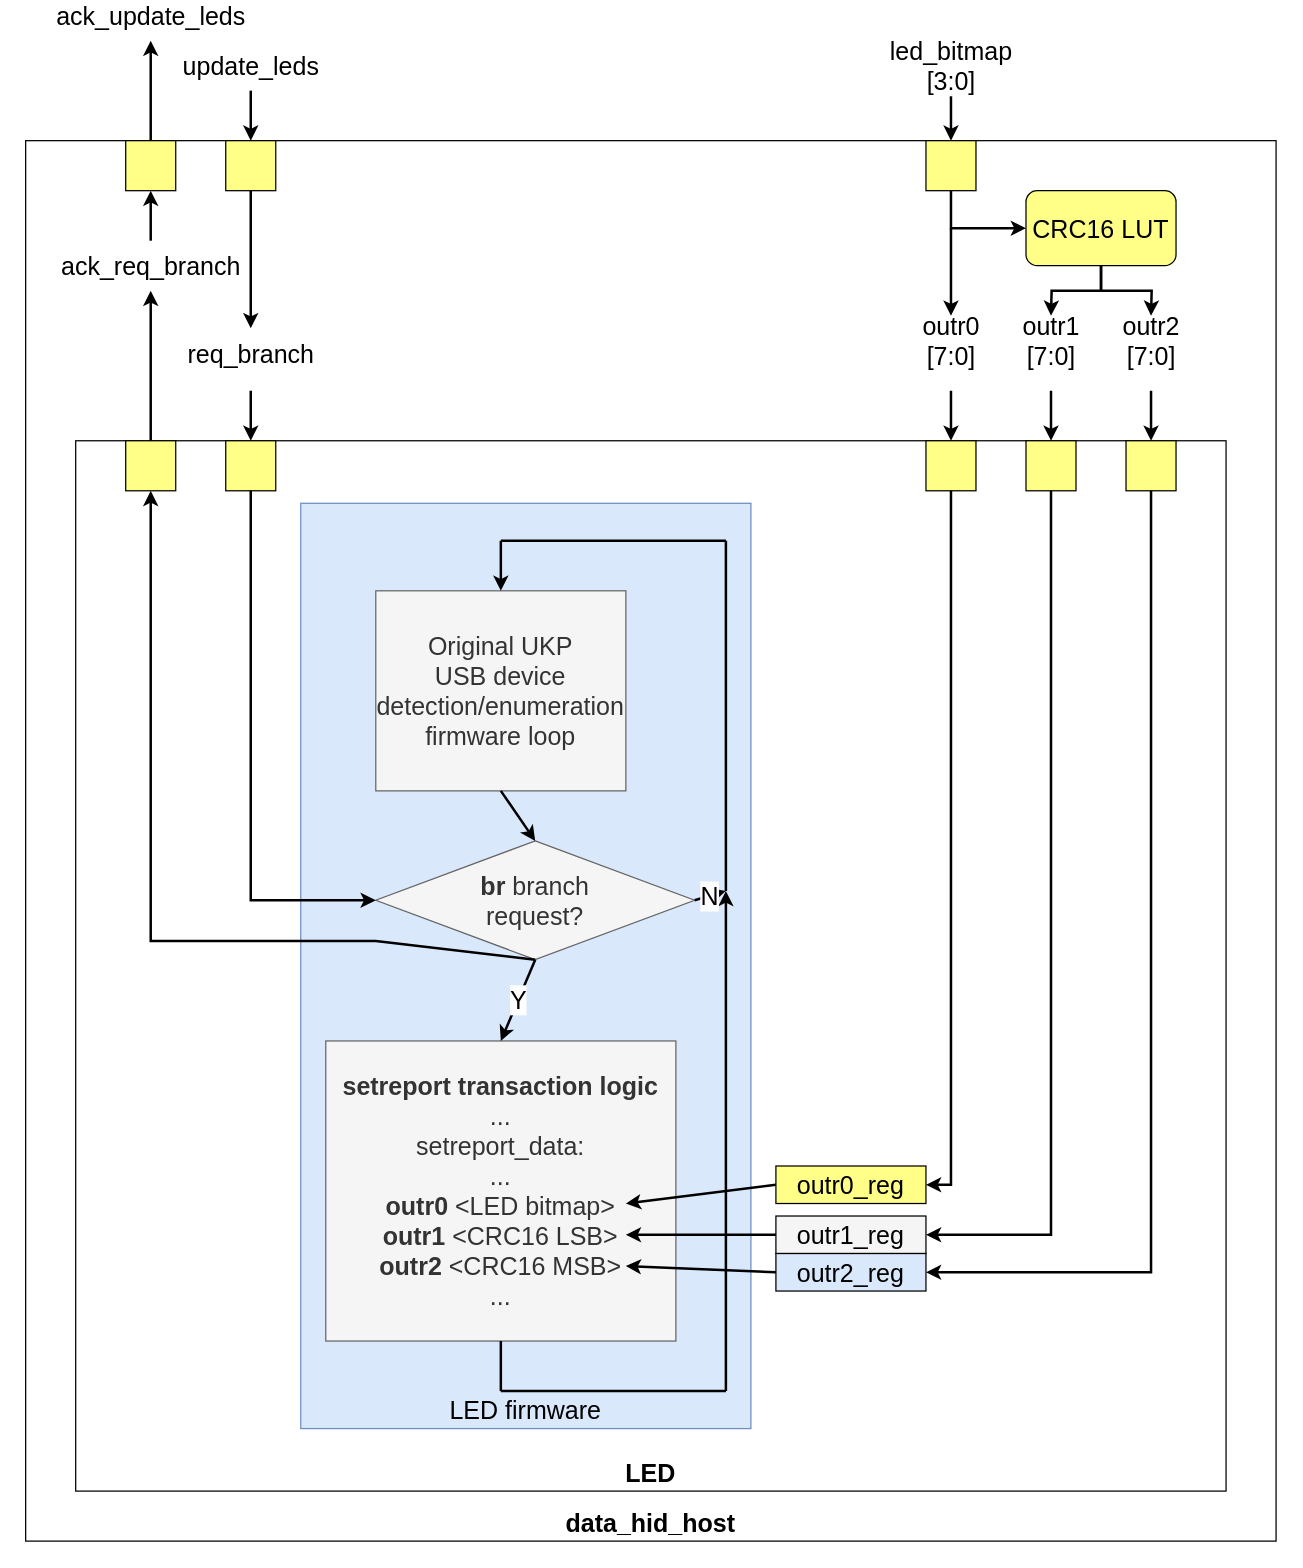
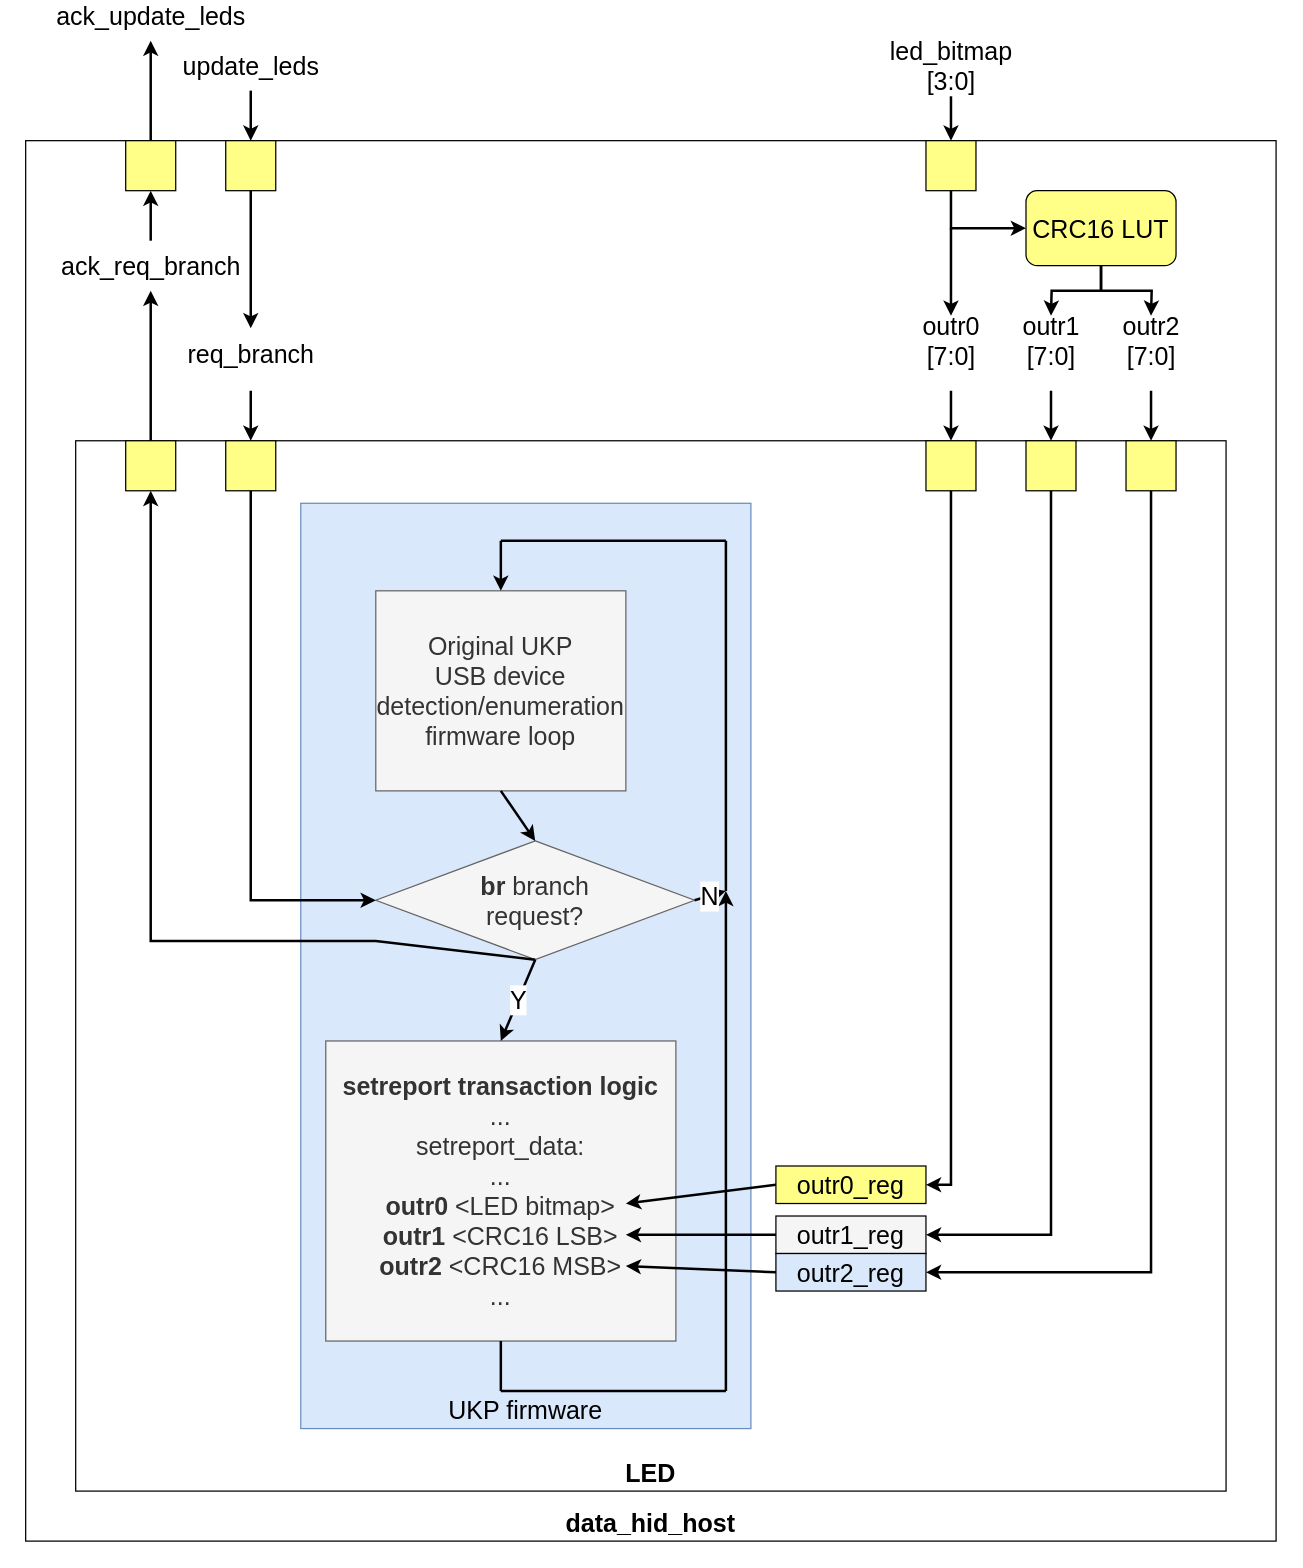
(526, 1409) -> (526, 1409)
